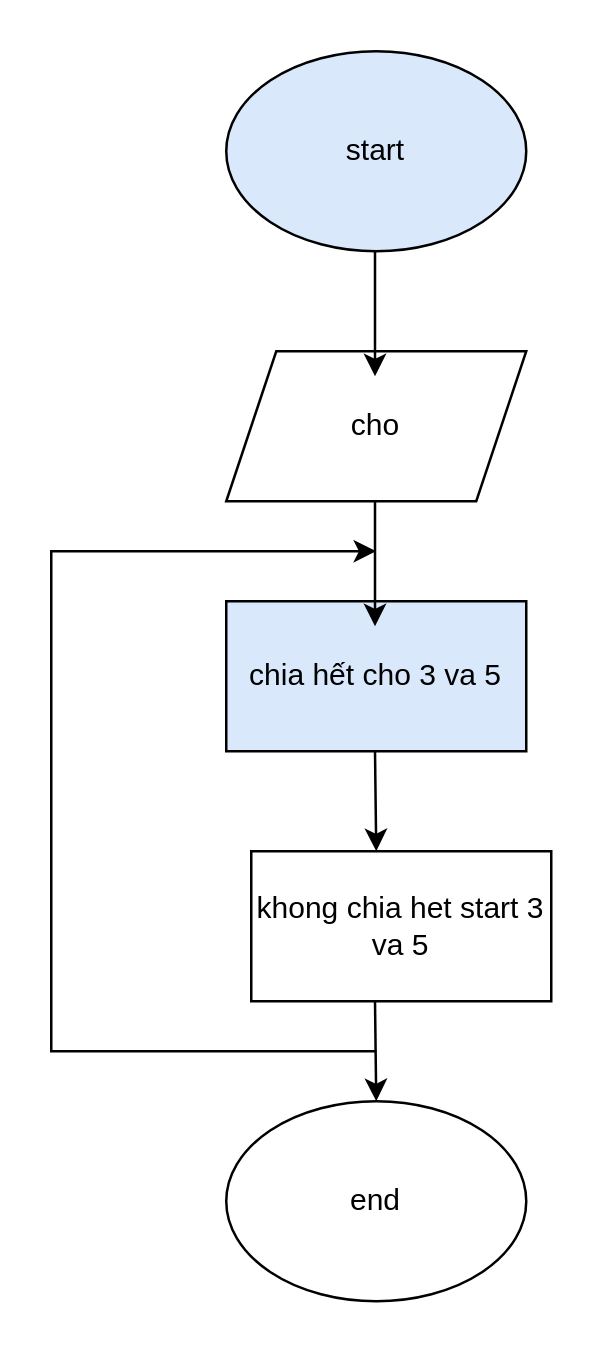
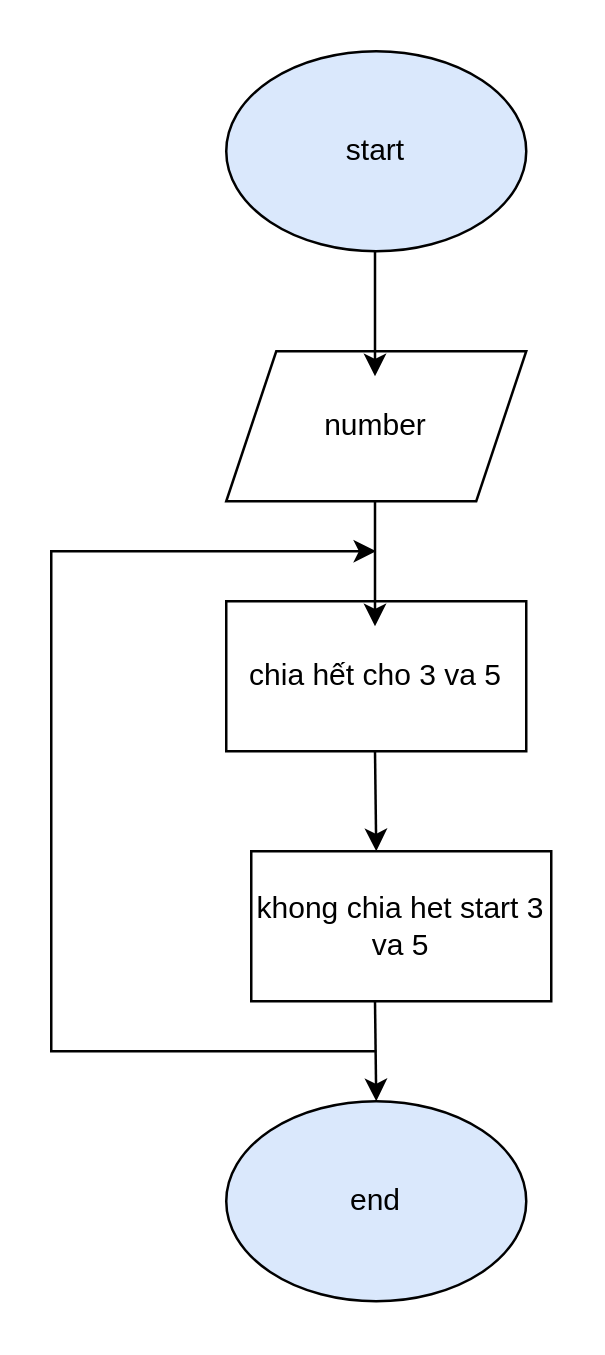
(376, 426) -> (376, 426)
(376, 676) -> (376, 676)
(376, 1201) -> (376, 1201)
